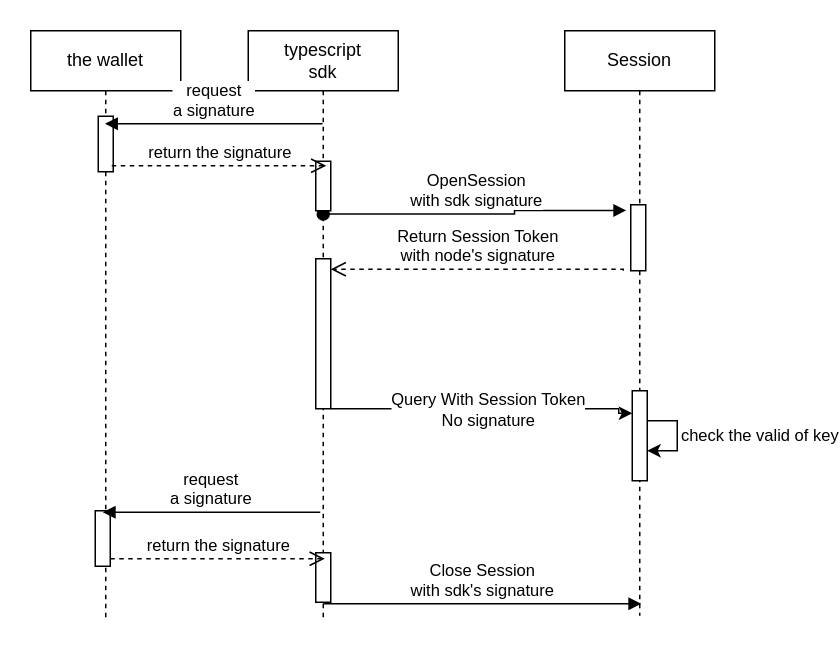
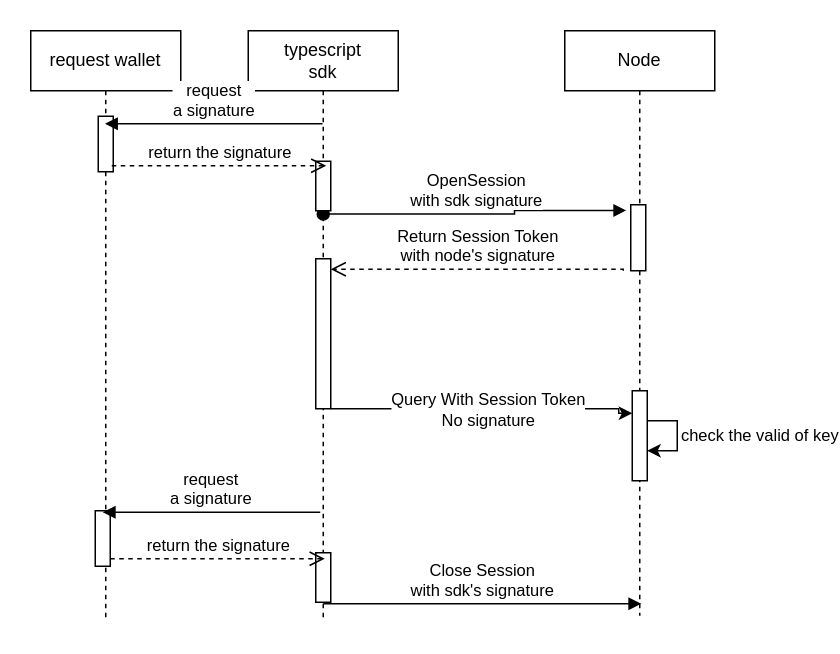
(106, 61) -> (106, 61)
(640, 61) -> (640, 61)
